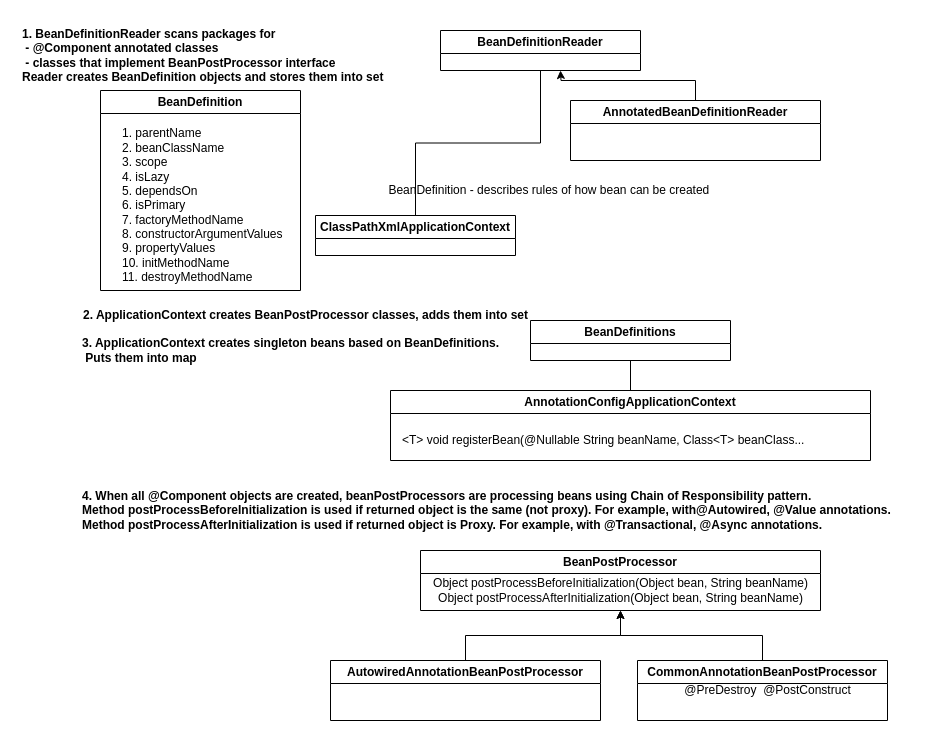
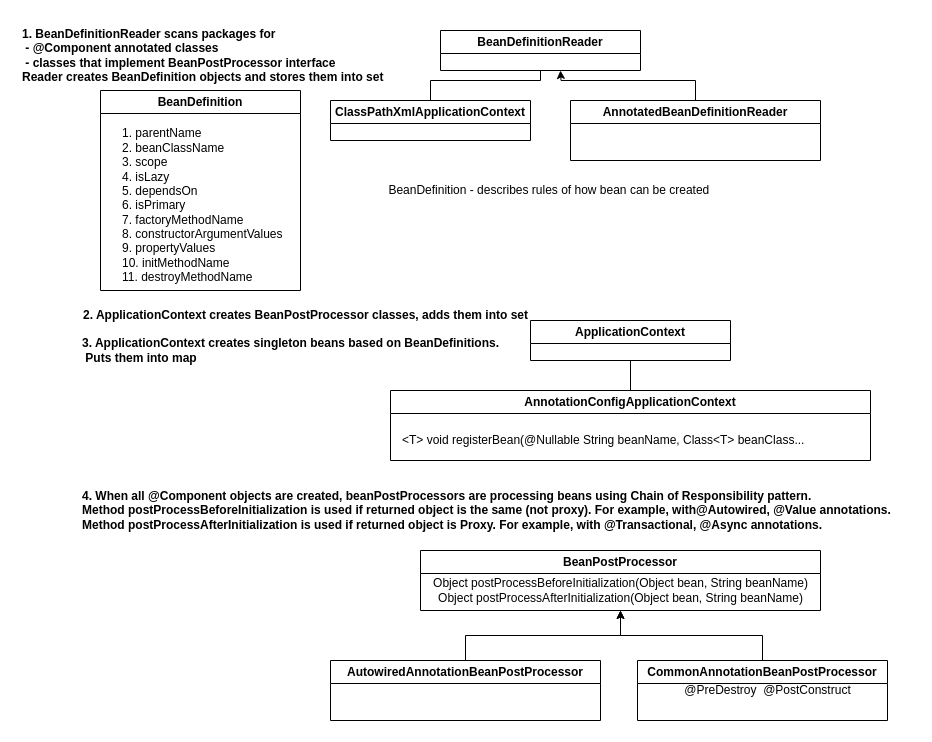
(416, 236) -> (431, 121)
(631, 333) -> (631, 333)
